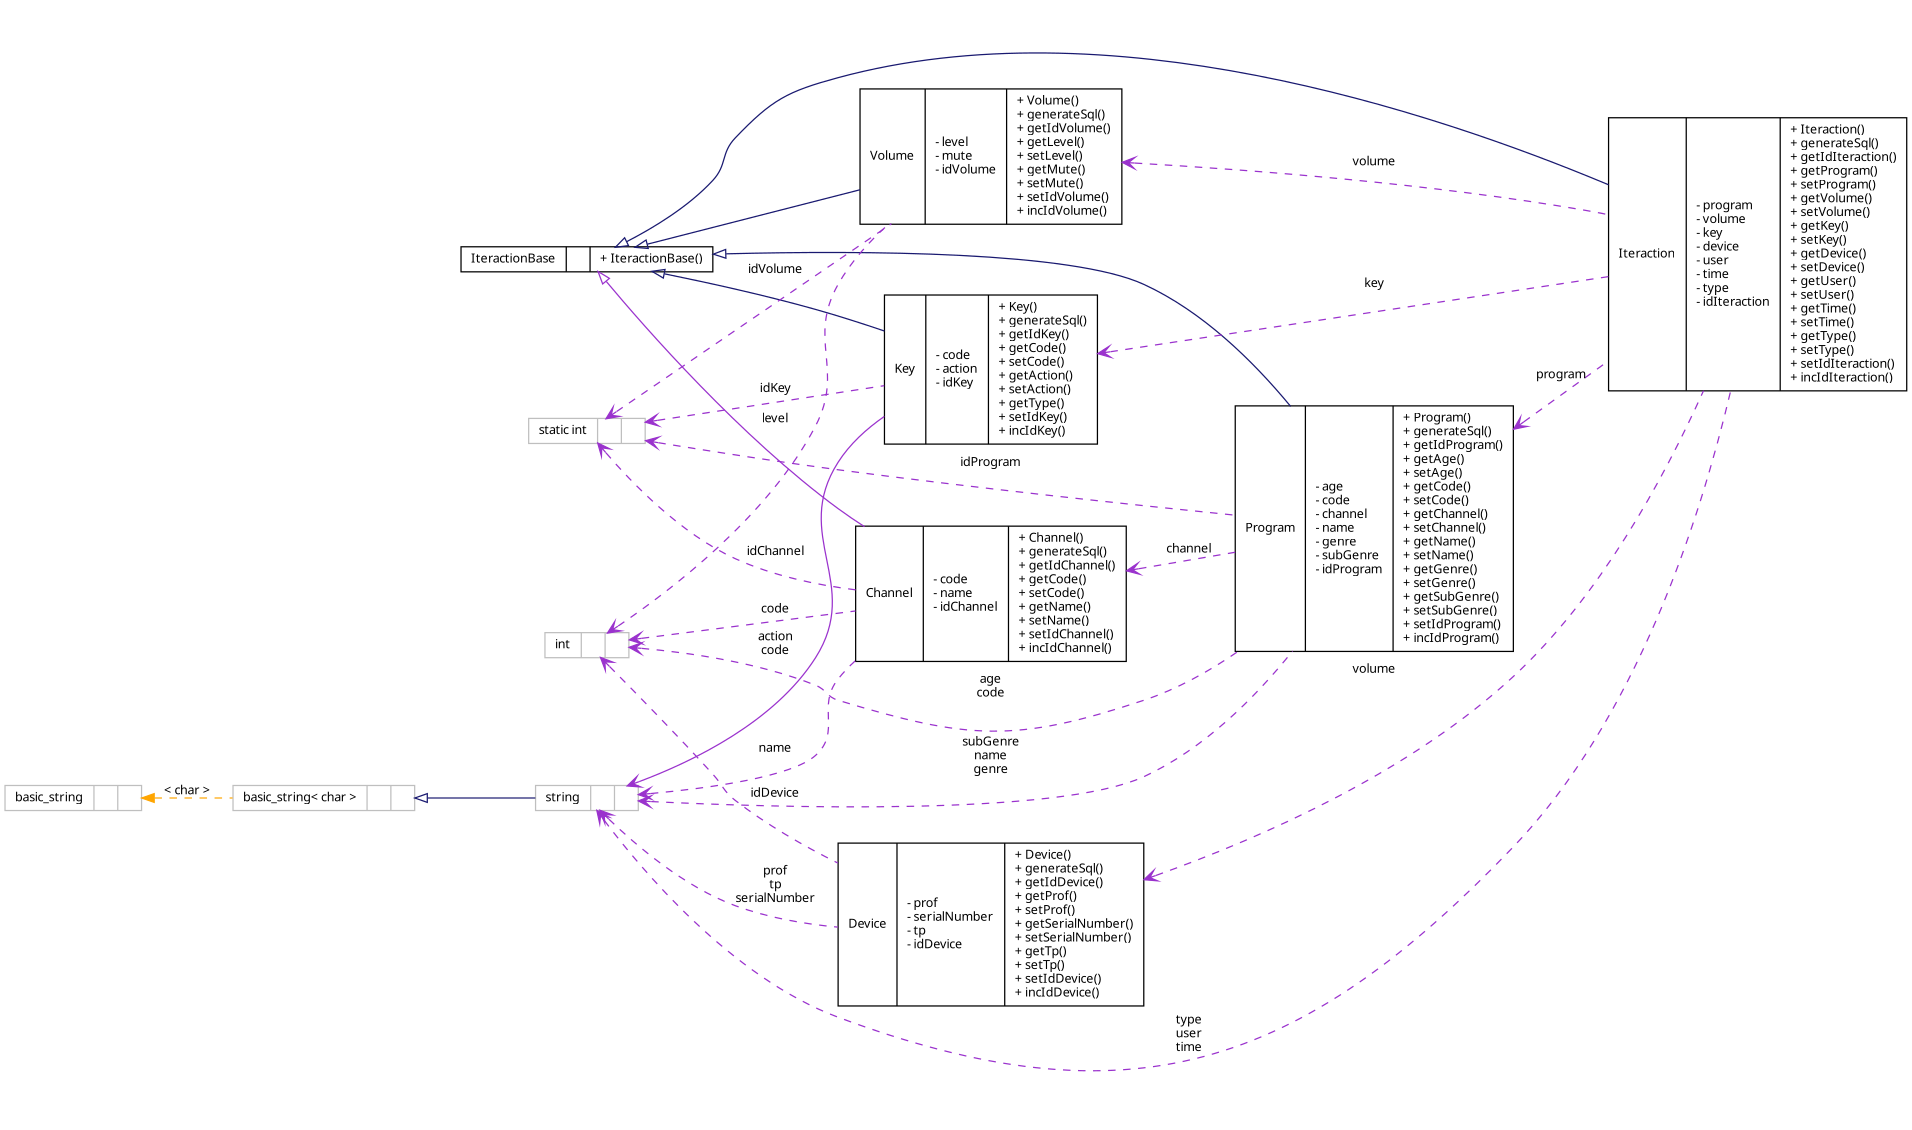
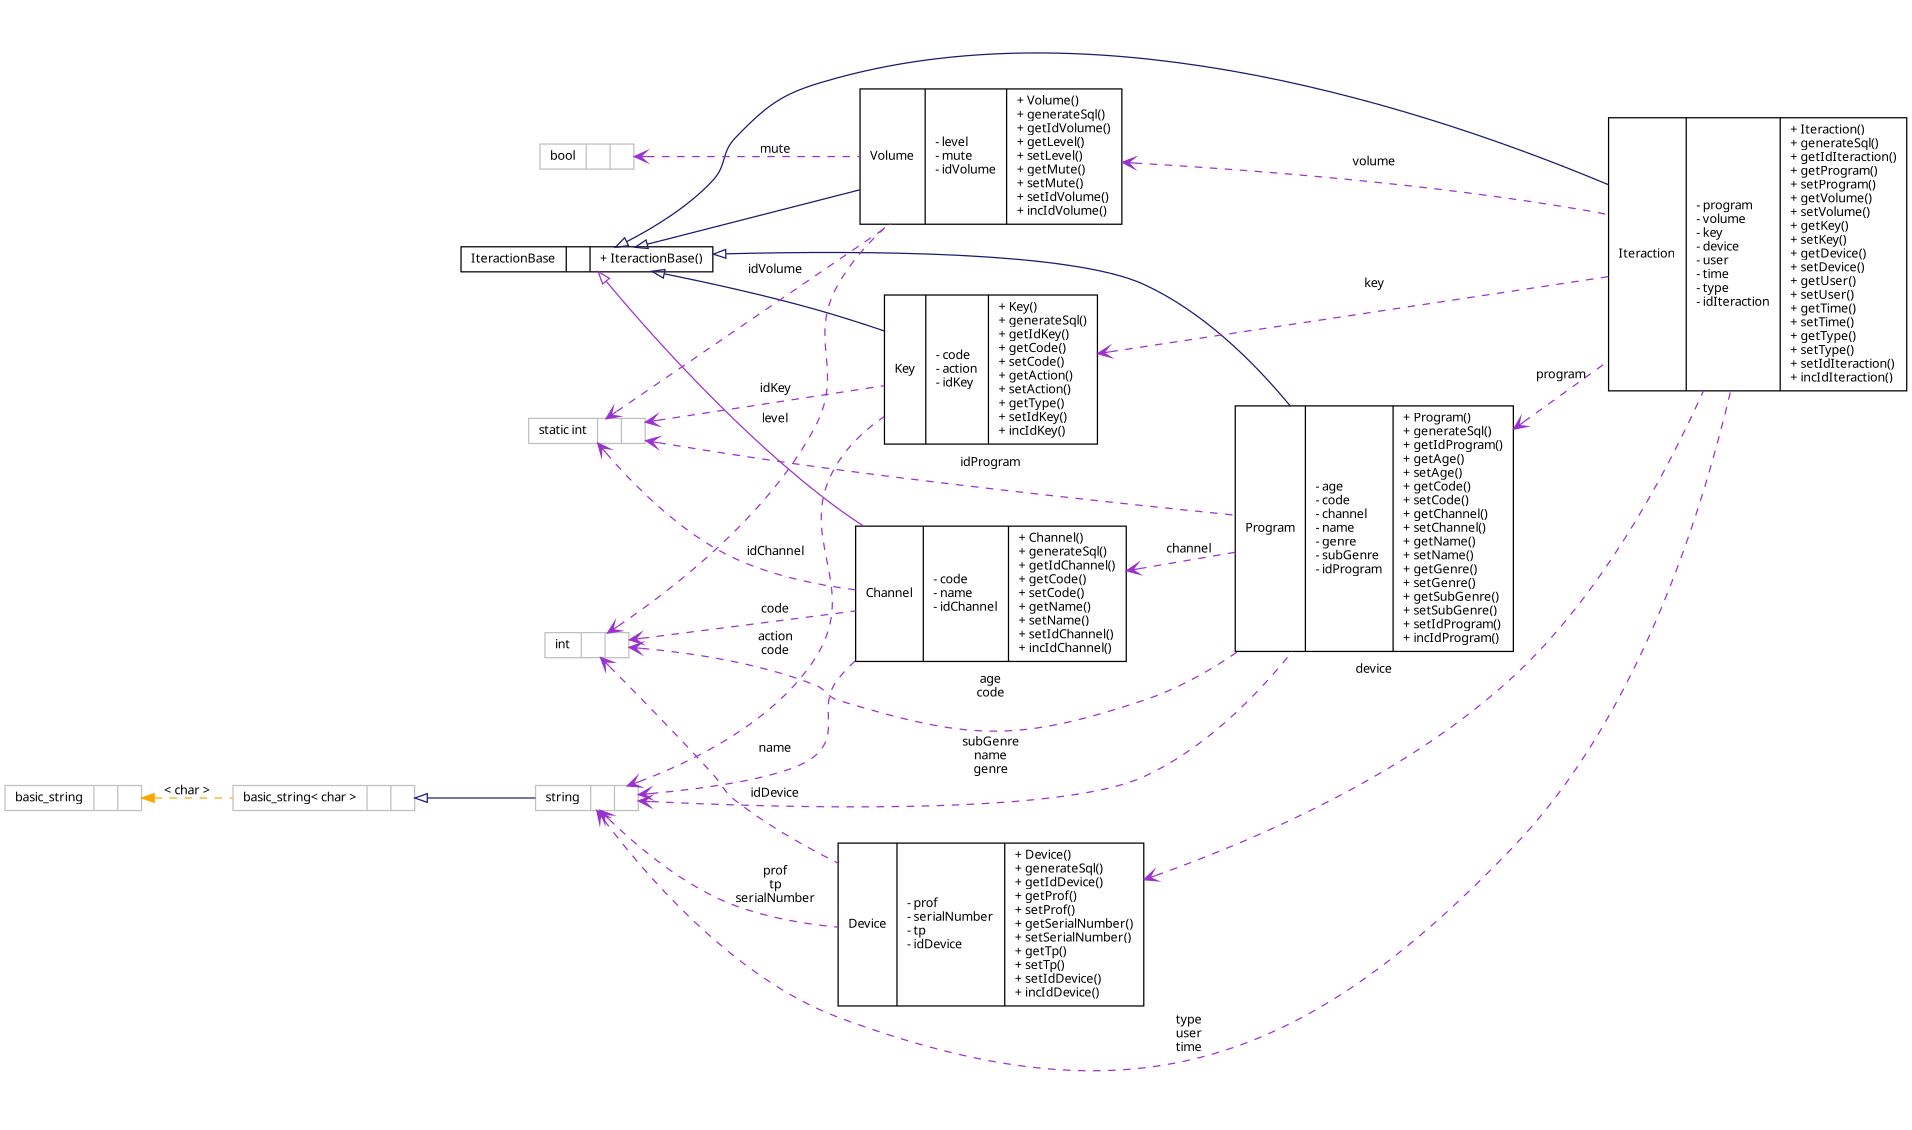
none -> (587, 157)
(826, 636) -> (826, 636)
(1374, 670) -> (1374, 670)
